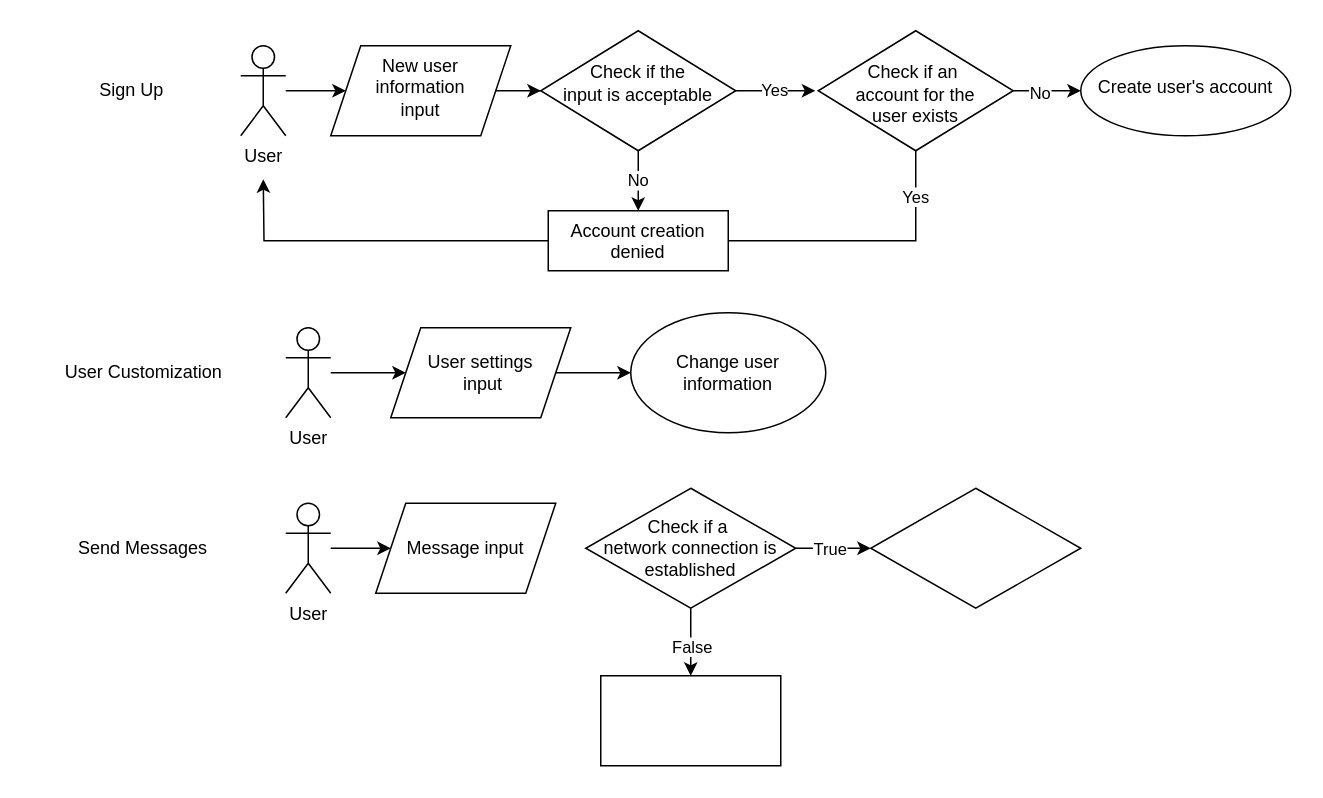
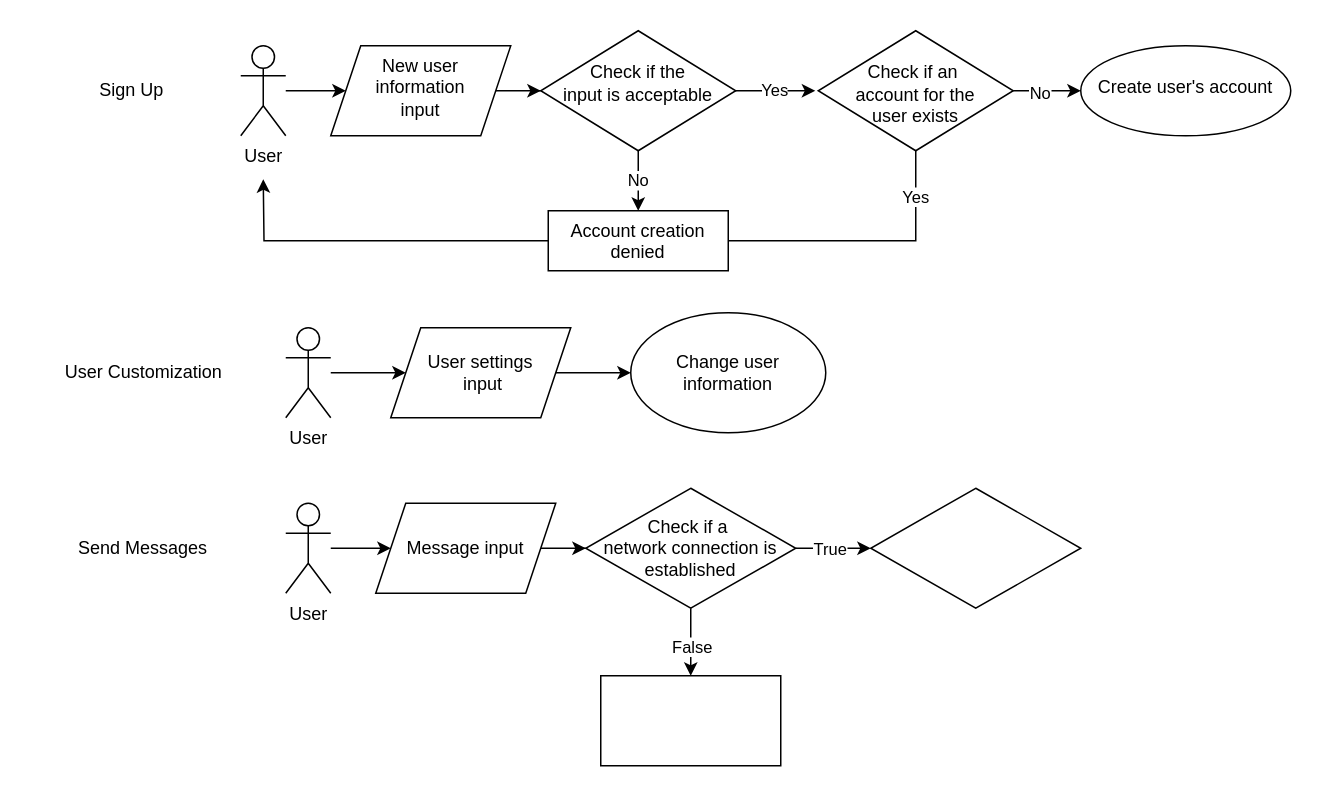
none -> (584, 548)
